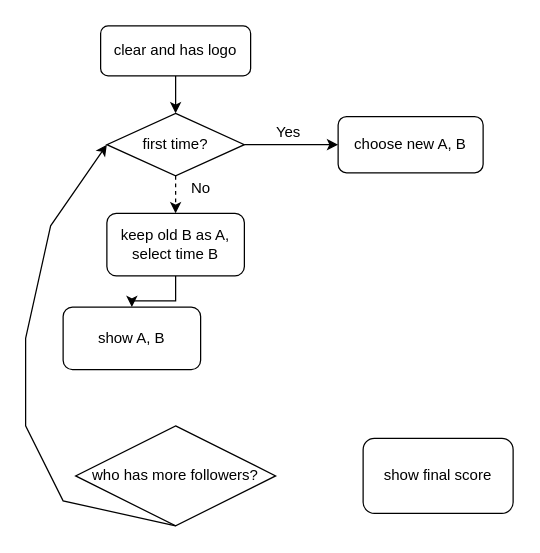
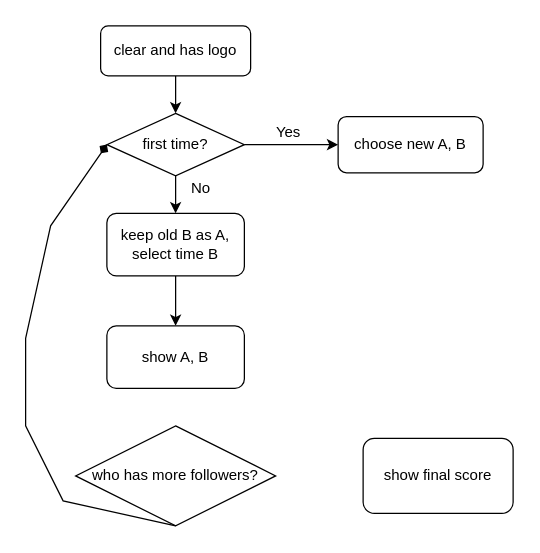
(101, 153) -> (101, 153)
(176, 191) -> (176, 191)
(132, 338) -> (176, 357)
